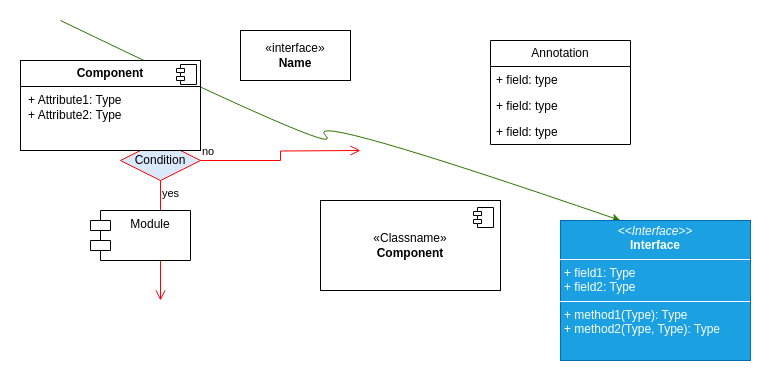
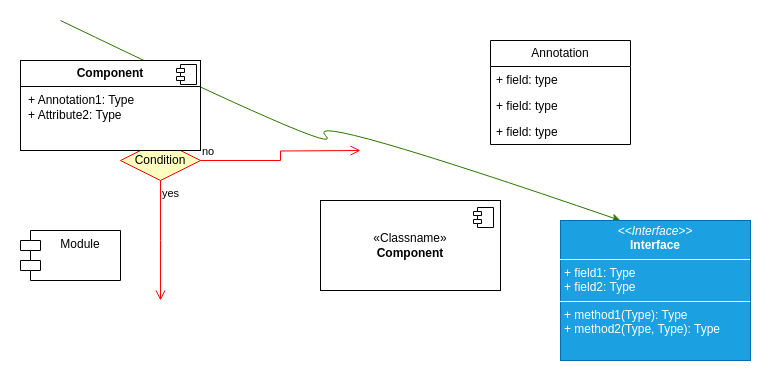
(296, 56) -> none
(75, 61) -> (78, 61)
(161, 161) -> (161, 161)
(141, 236) -> (71, 256)
